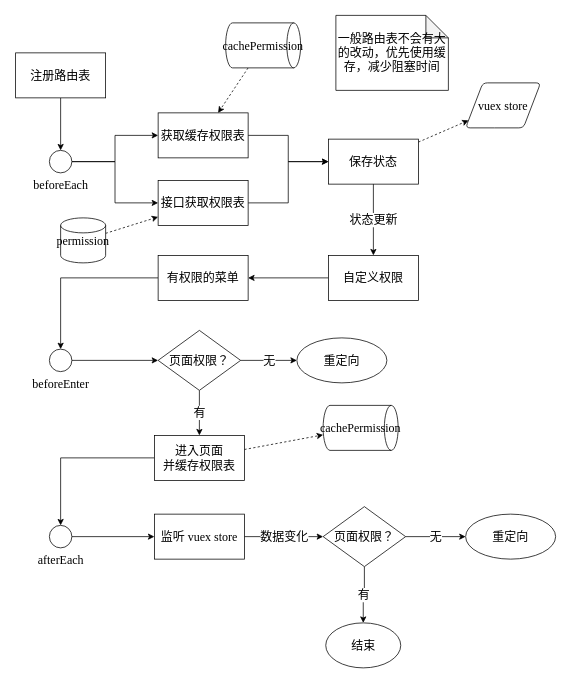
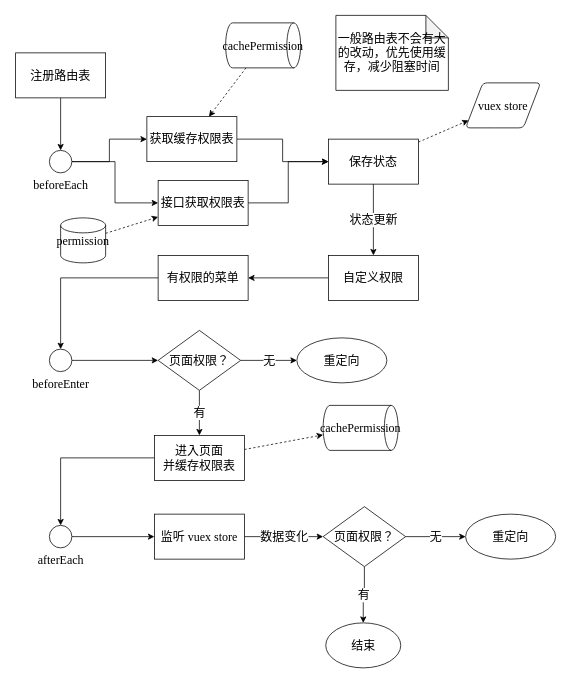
(203, 135) -> (192, 139)
